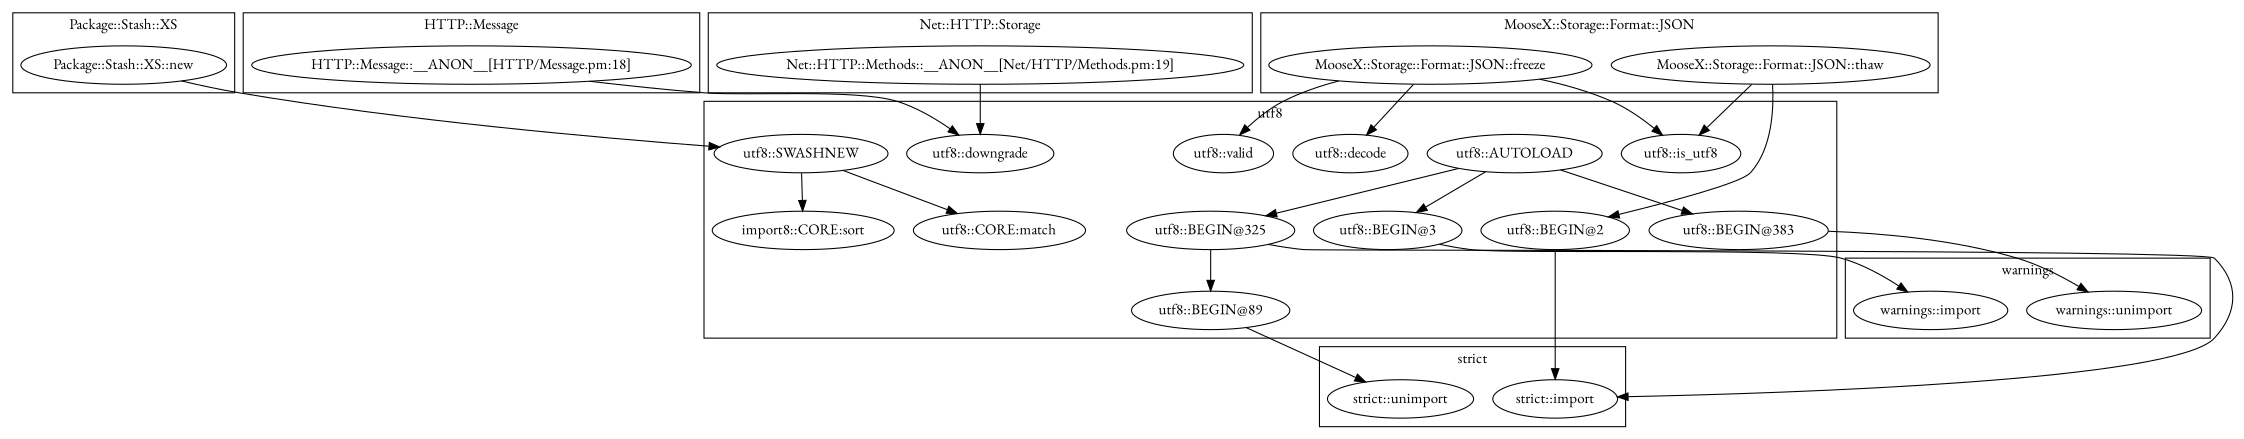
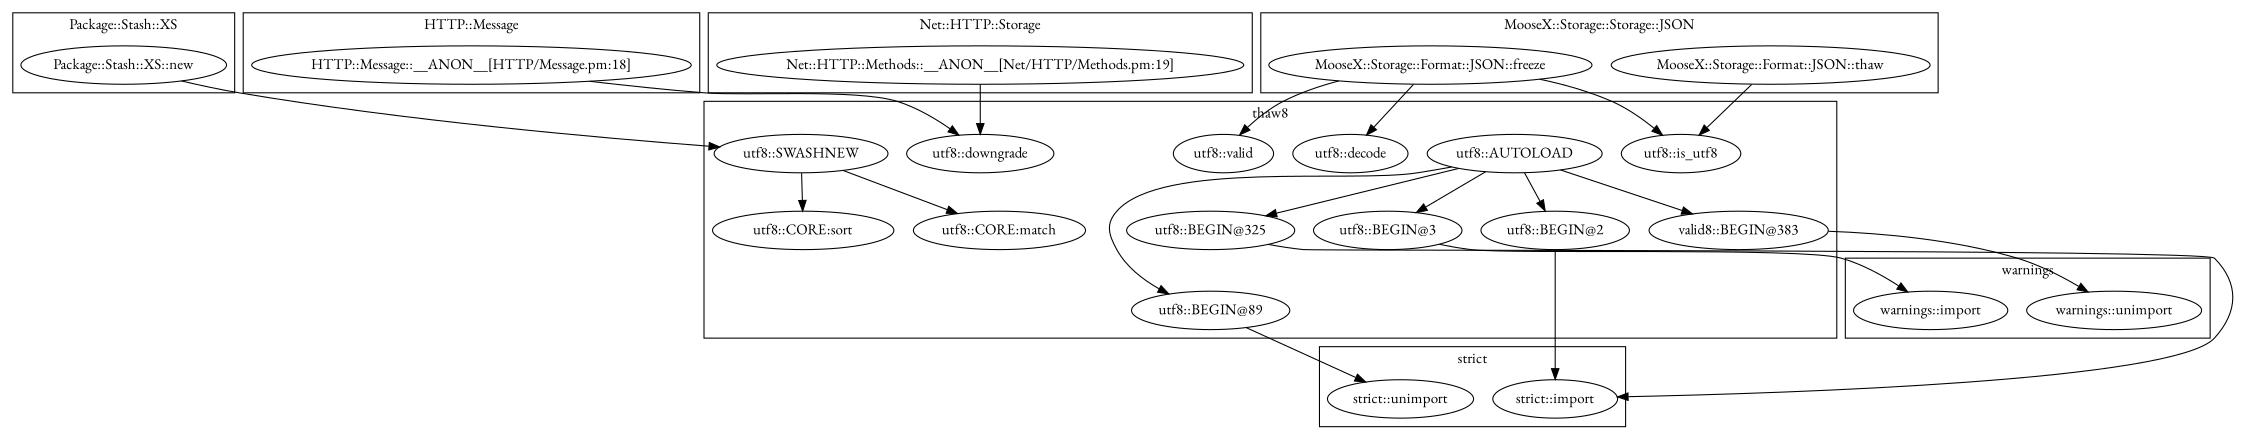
(1599, 25) -> (1599, 25)
(1270, 114) -> (1270, 114)
(1730, 183) -> (1532, 187)
(803, 230) -> (803, 230)
(1739, 230) -> (1739, 230)
(1211, 265) -> (1231, 179)
